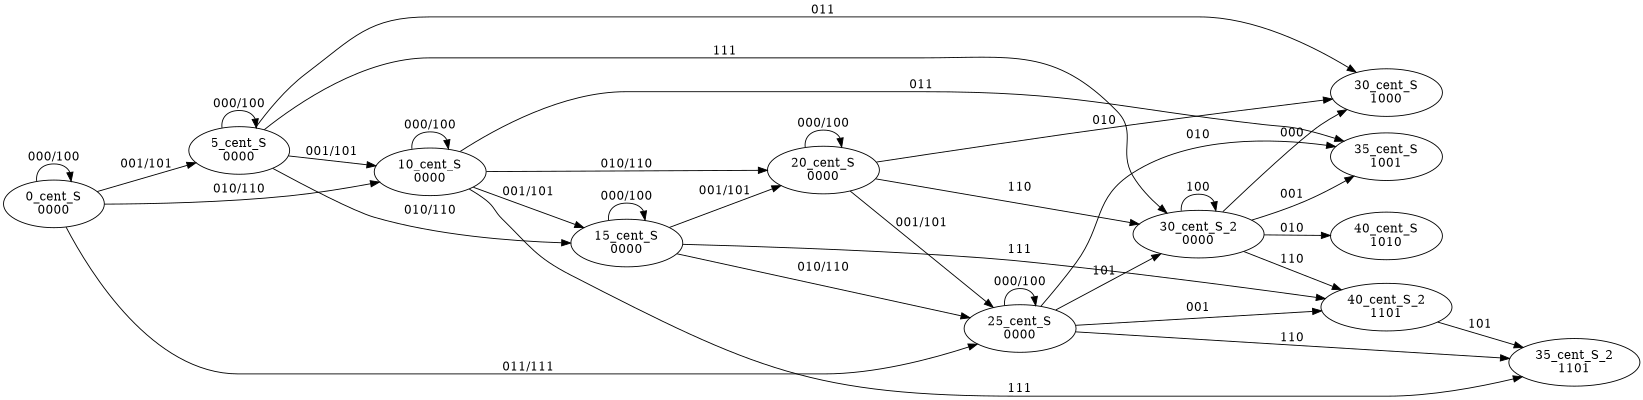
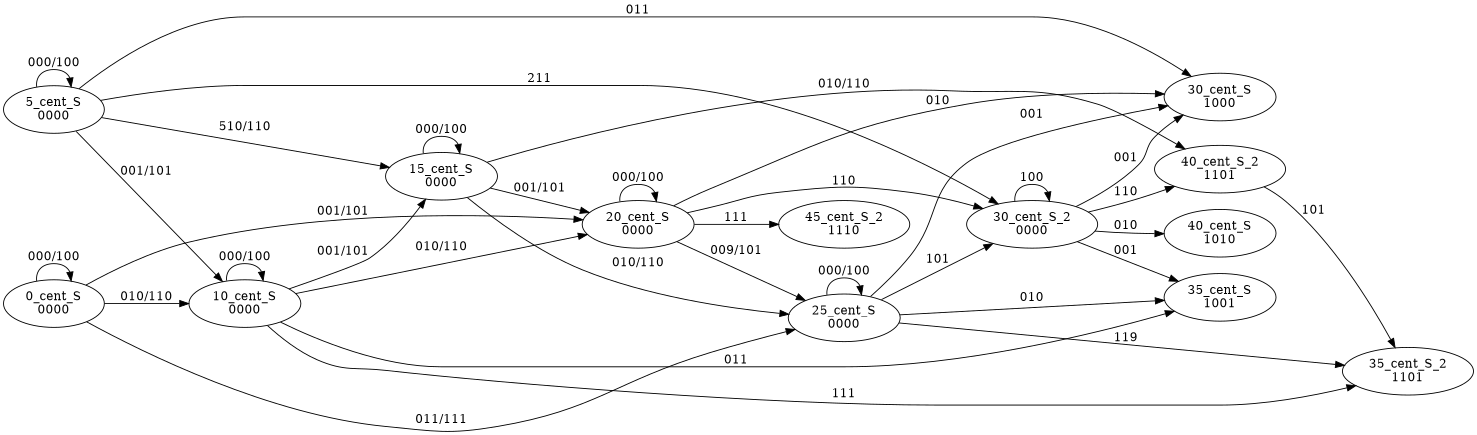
(725, 51) -> (540, 79)
(1293, 133) -> (1126, 158)
(142, 178) -> (325, 221)
(430, 211) -> (245, 127)
(922, 223) -> (736, 251)
none -> (844, 224)
(1020, 250) -> (844, 84)
(1194, 318) -> (981, 154)
(1293, 338) -> (1126, 338)
